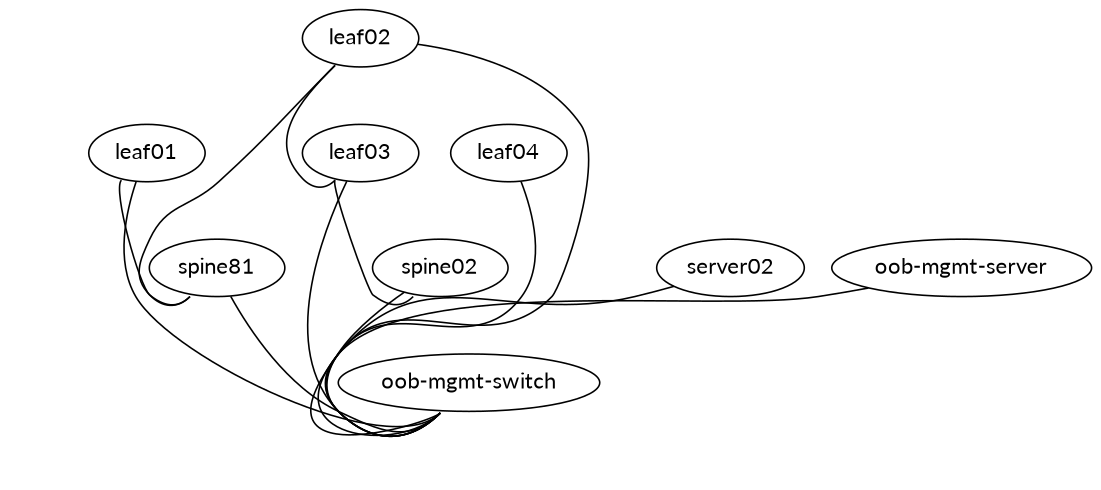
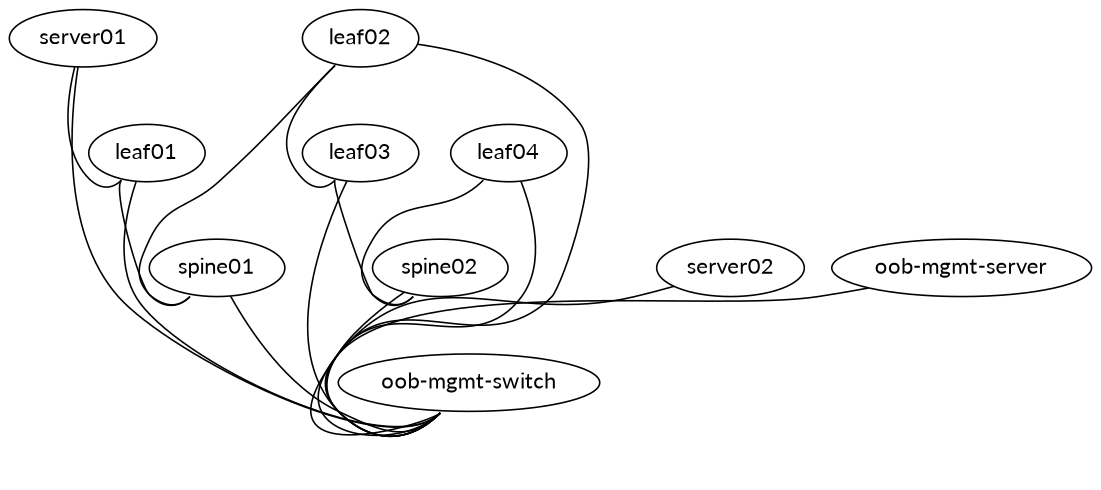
none -> (83, 38)
none -> (380, 231)
(217, 268) -> (217, 268)
